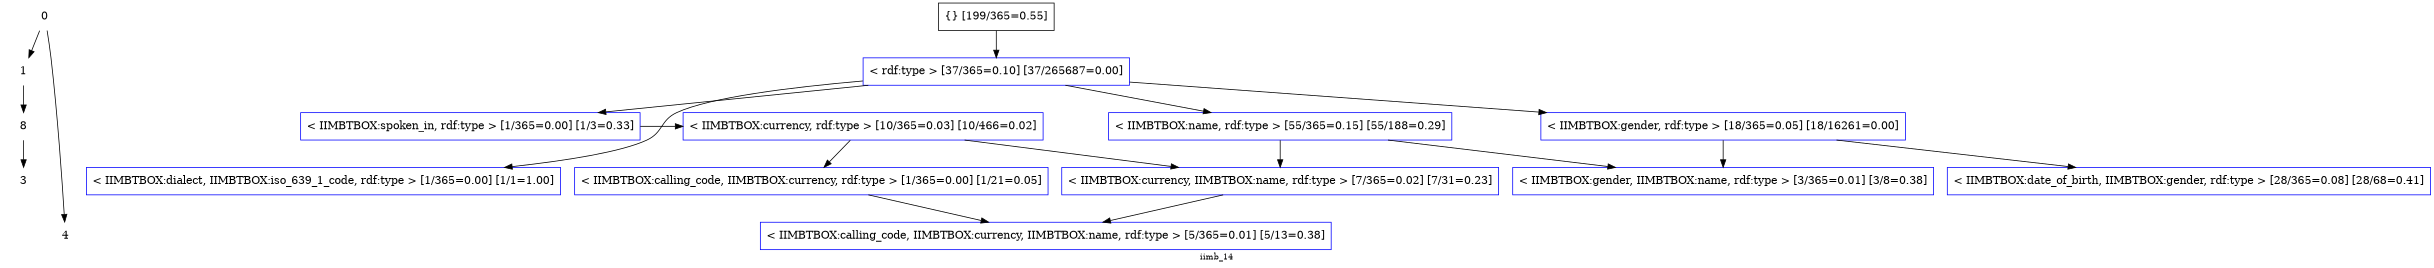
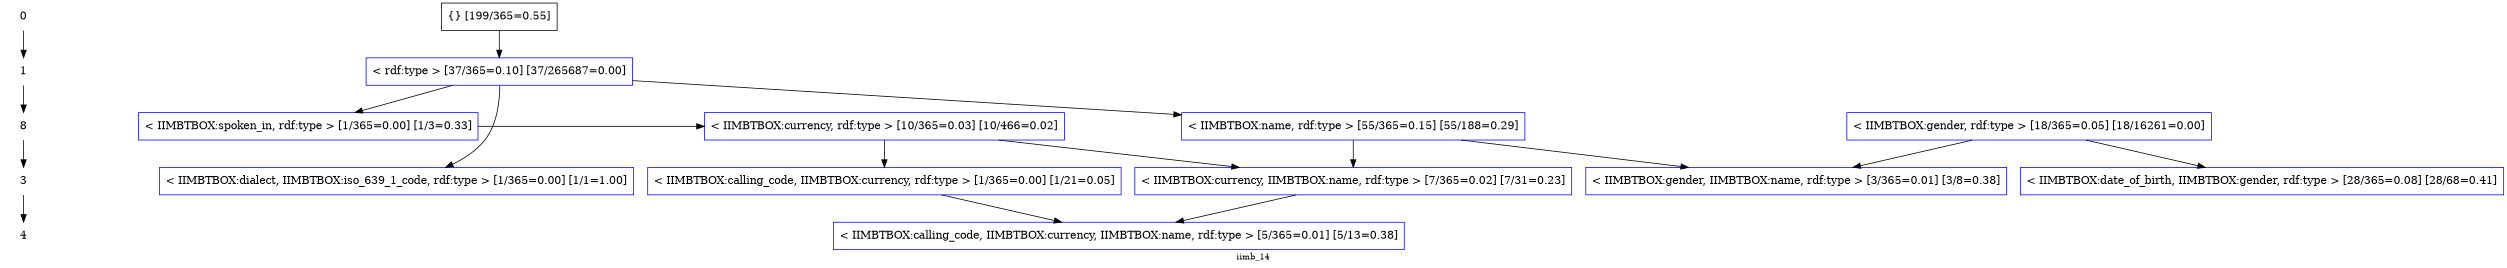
(1334, 97) -> none
(57, 122) -> (24, 205)
